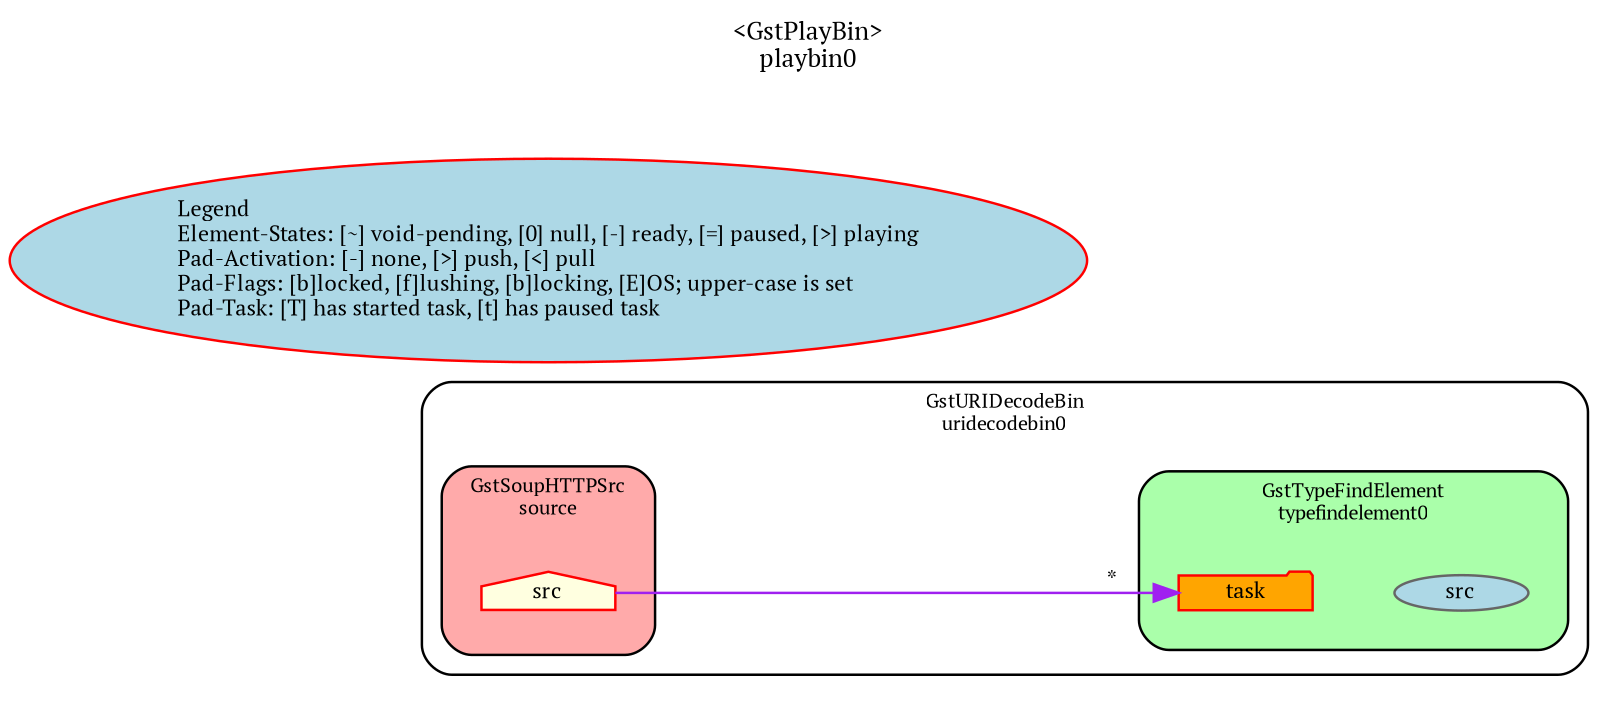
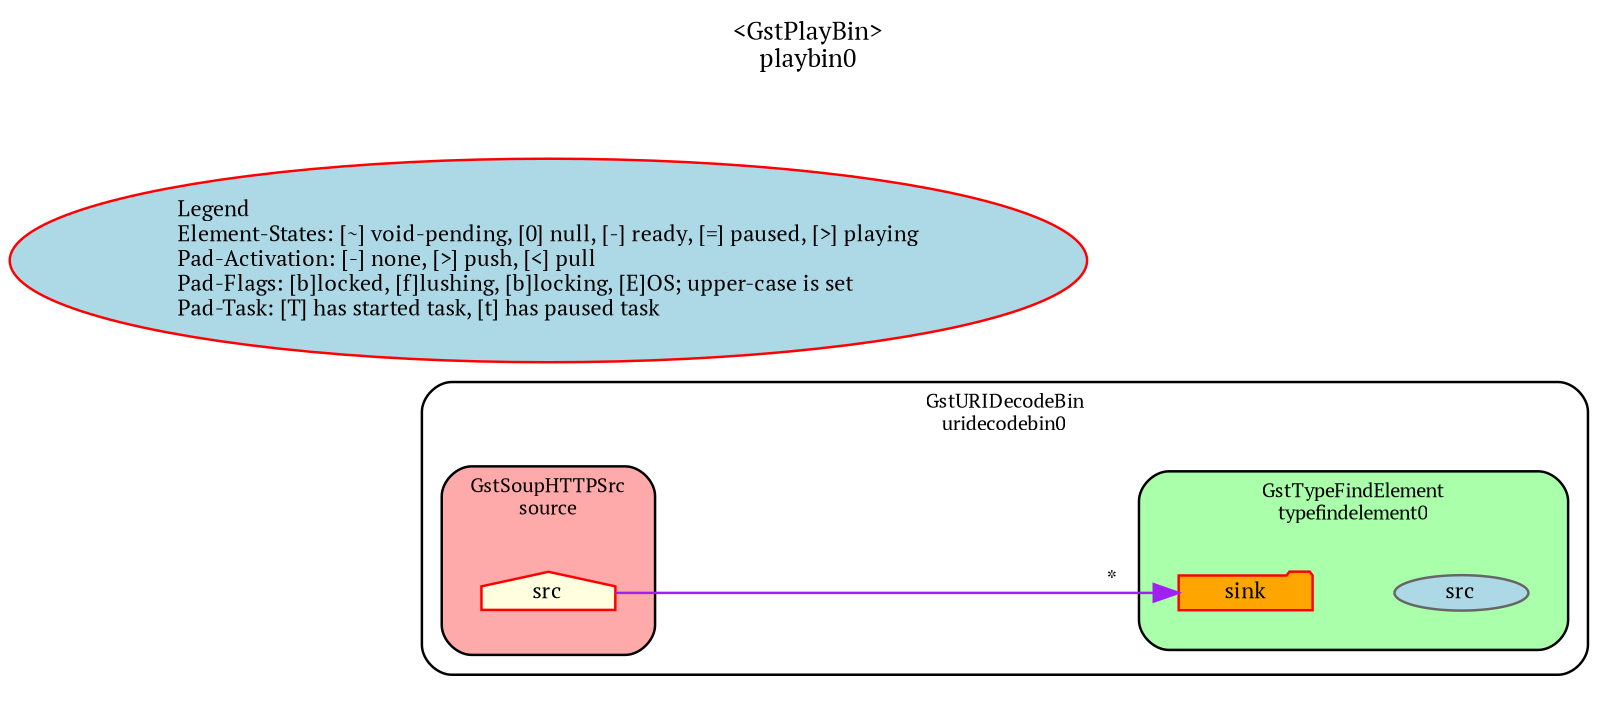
(1246, 593) -> (1246, 593)
